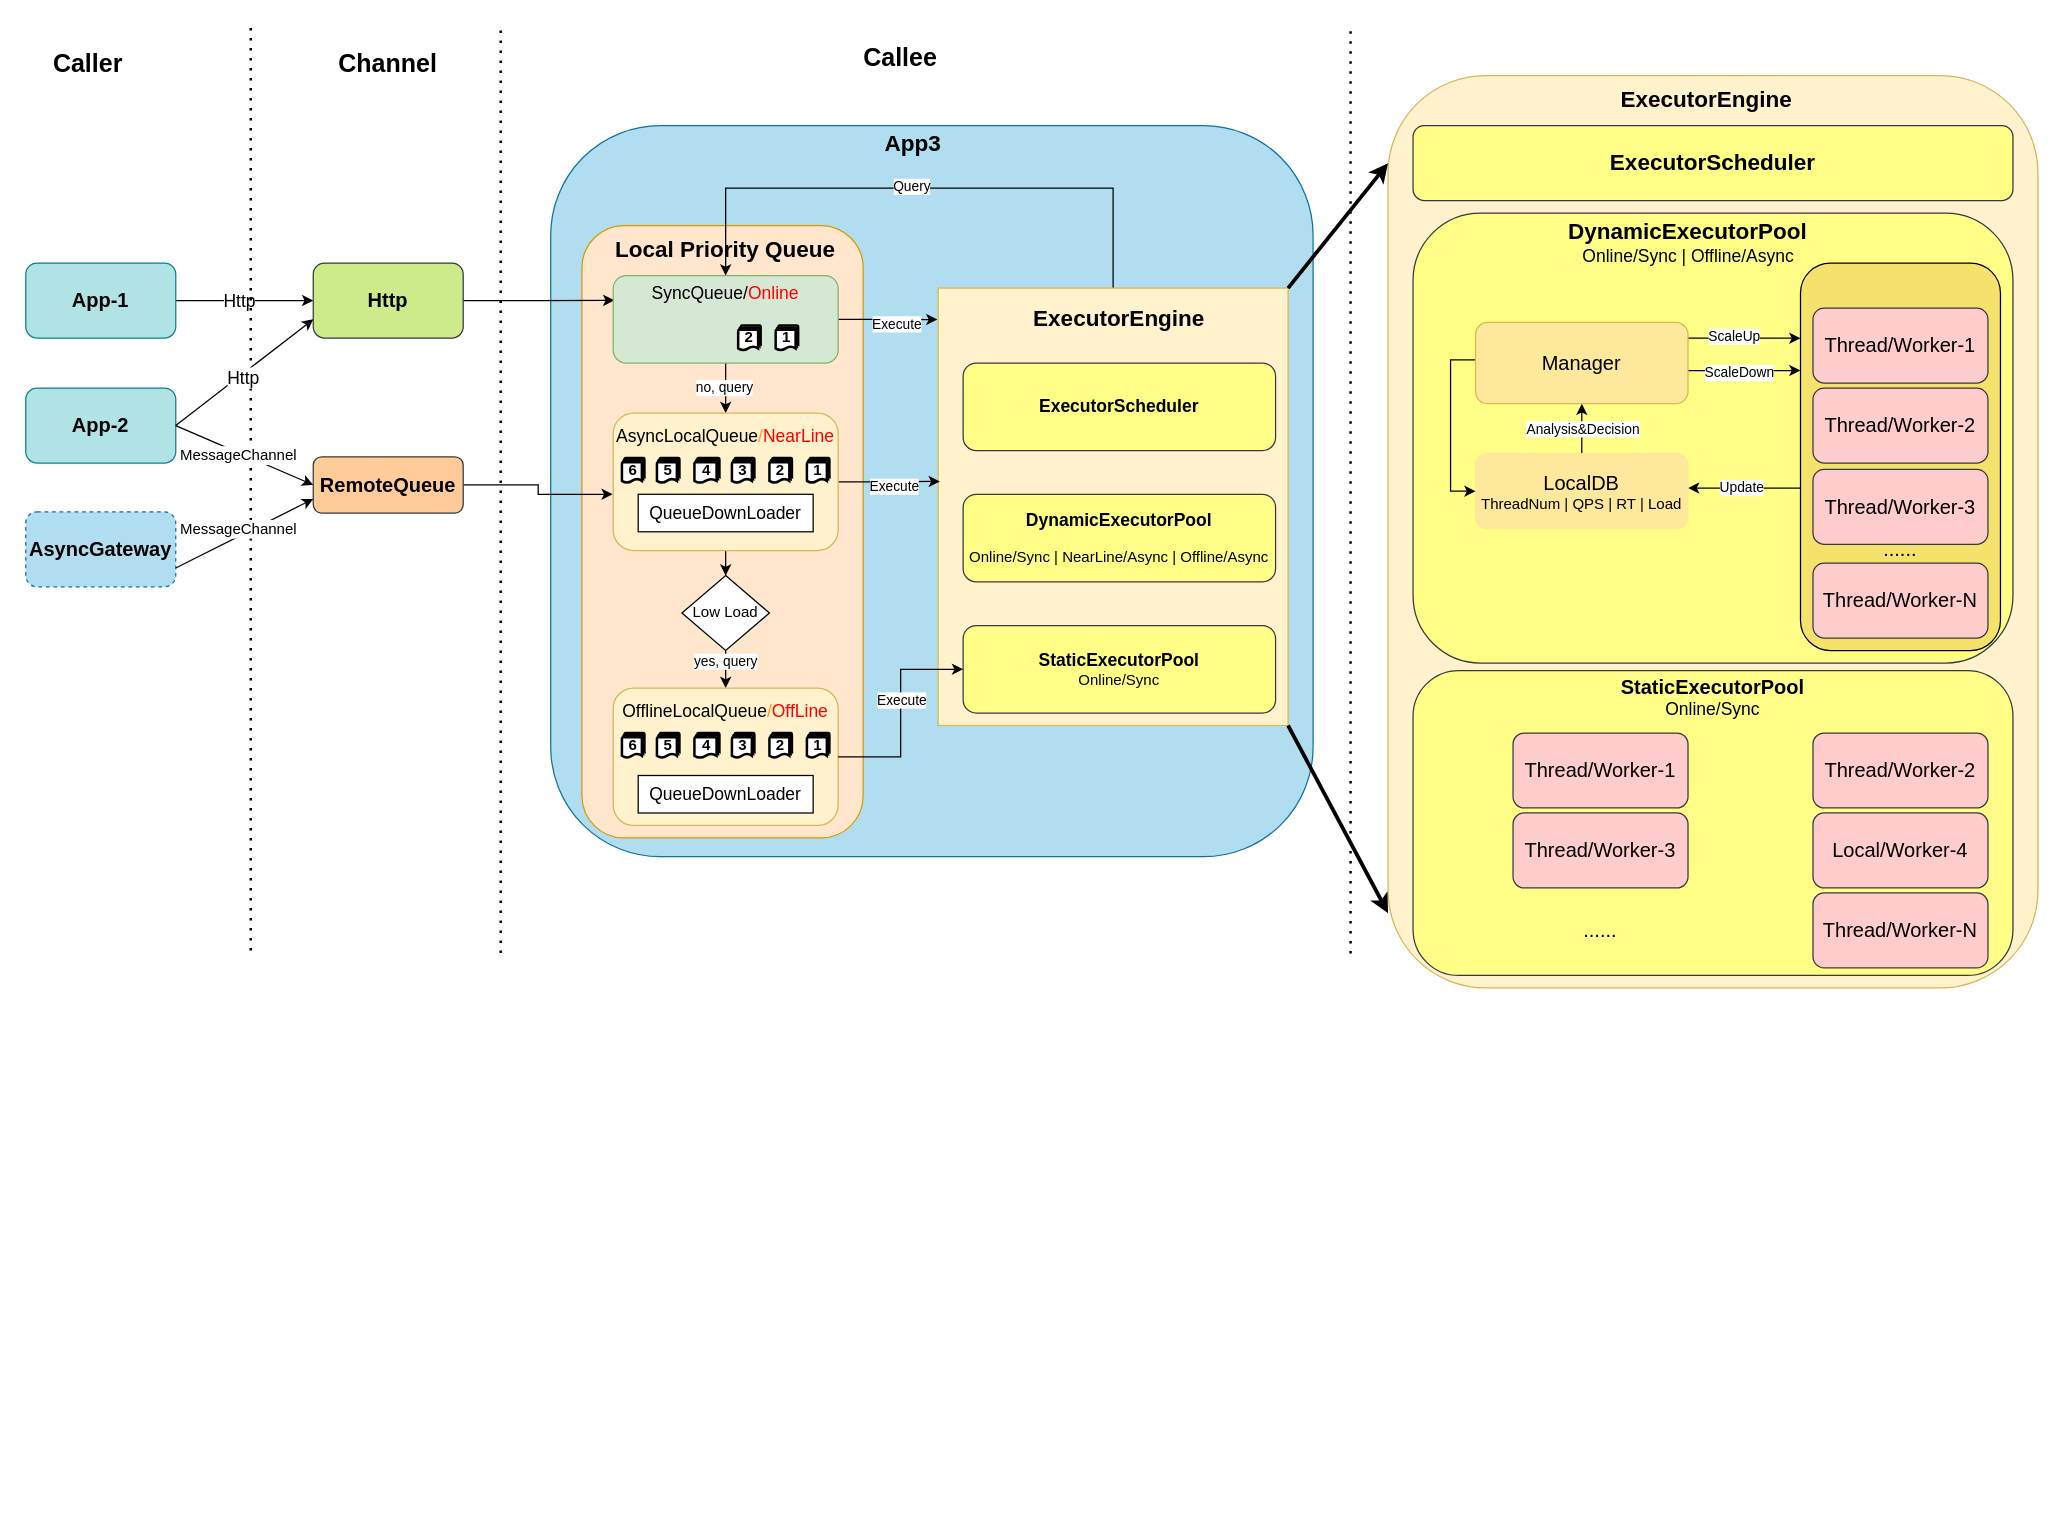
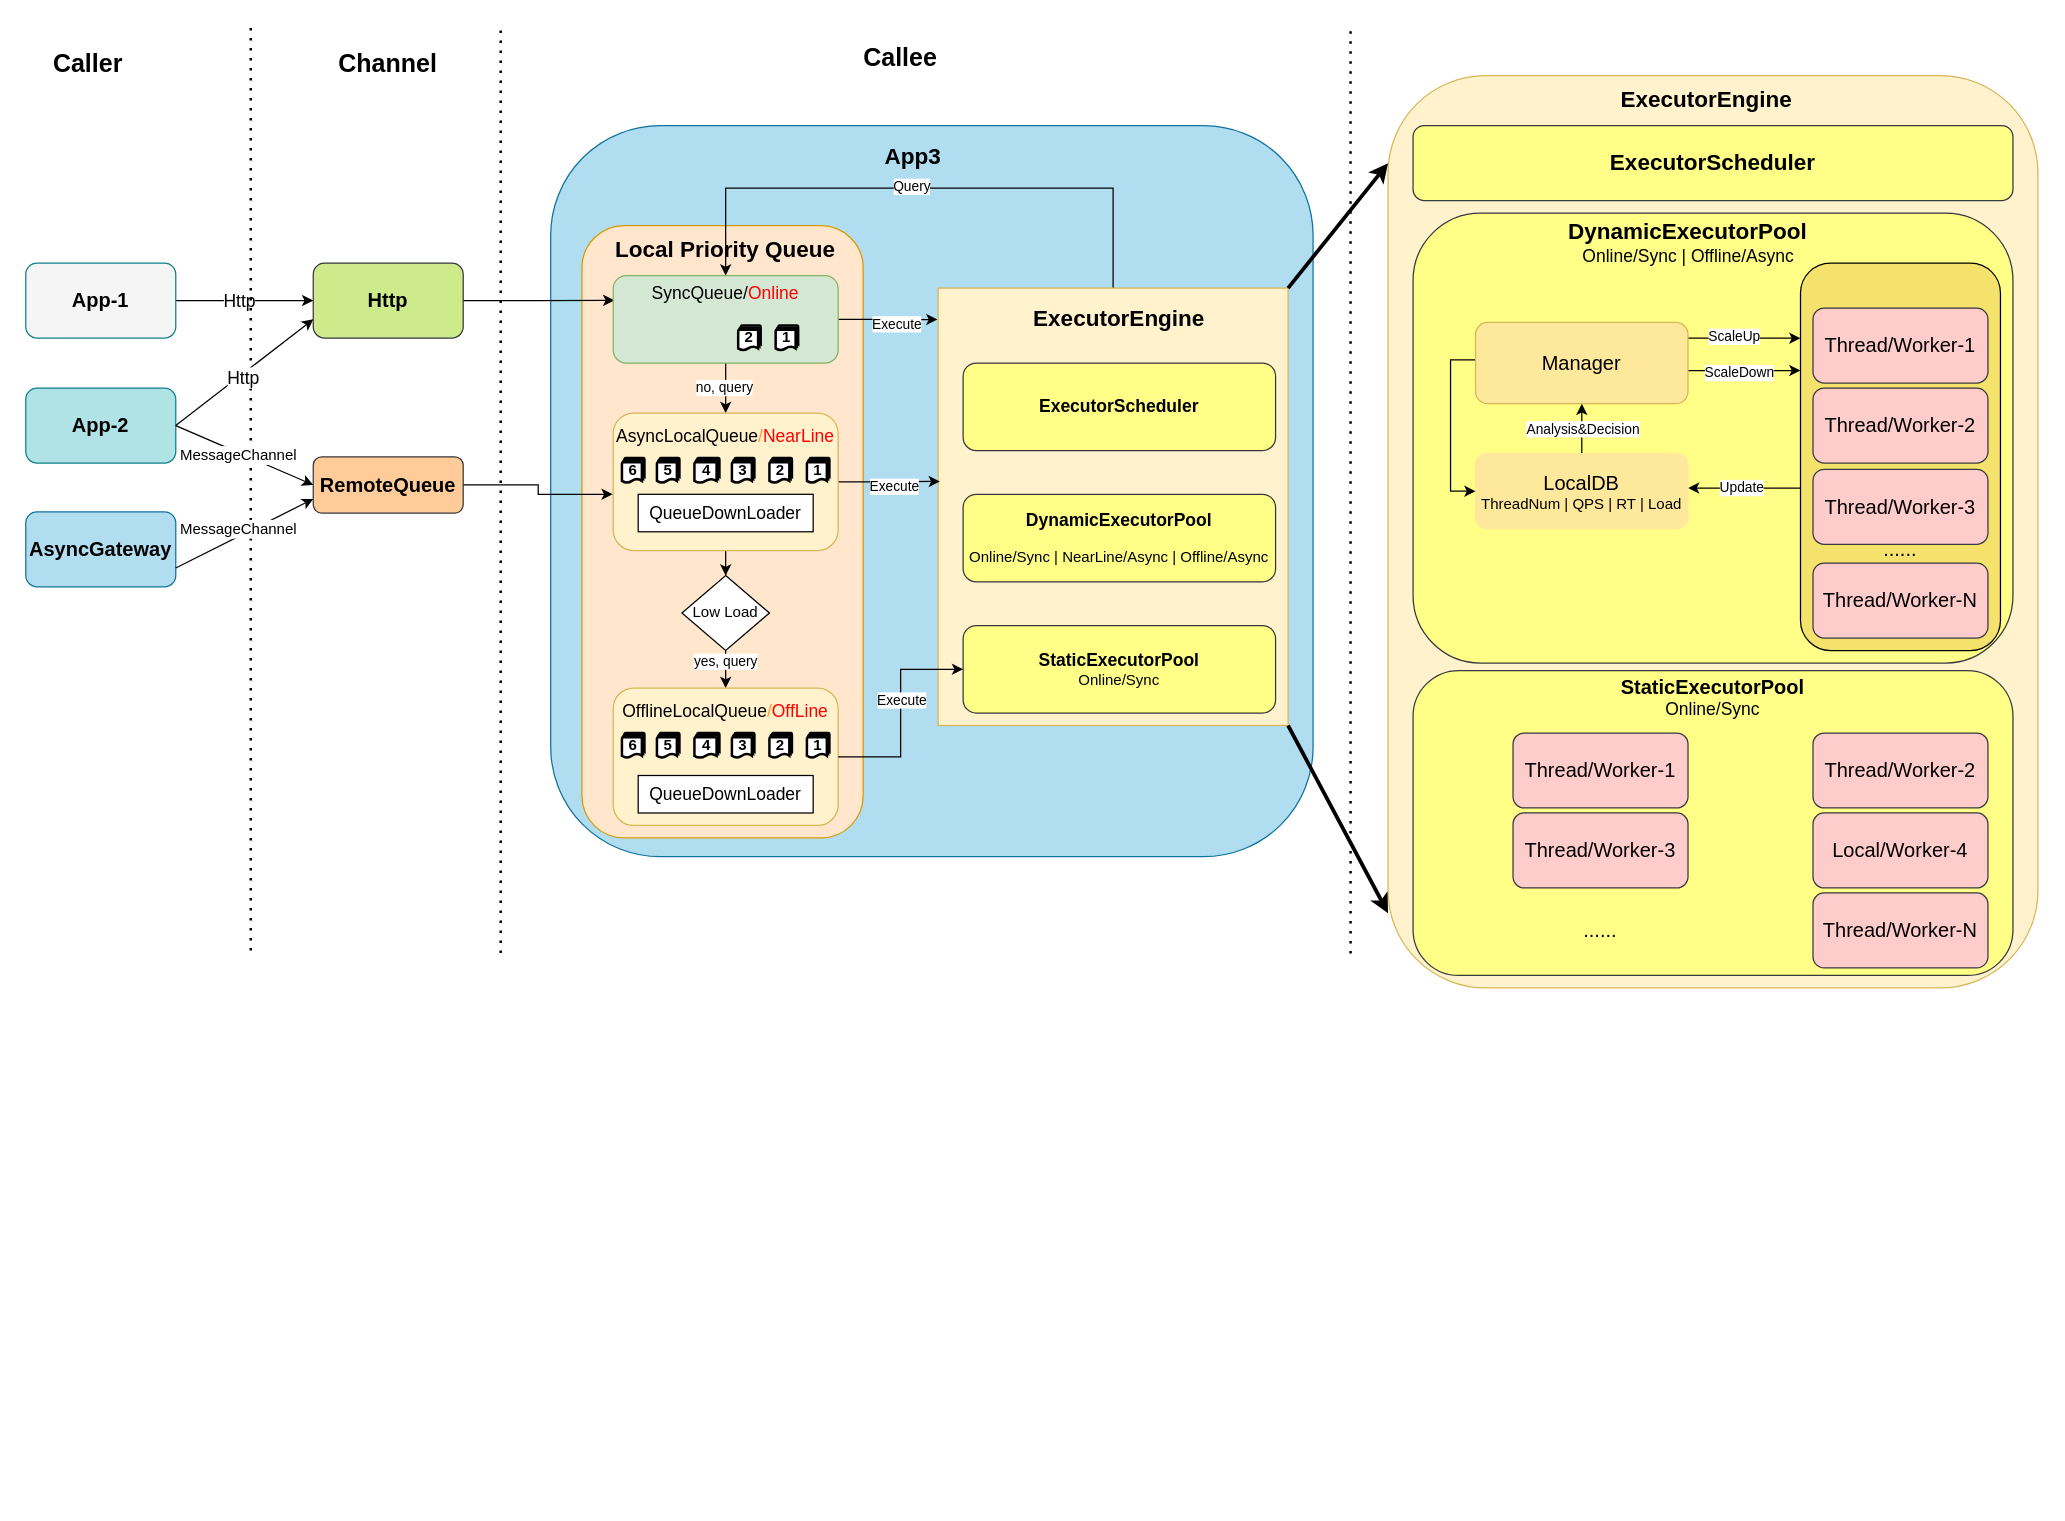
(913, 144) -> (913, 157)
(101, 301) -> (101, 301)
(101, 549) -> (101, 549)
